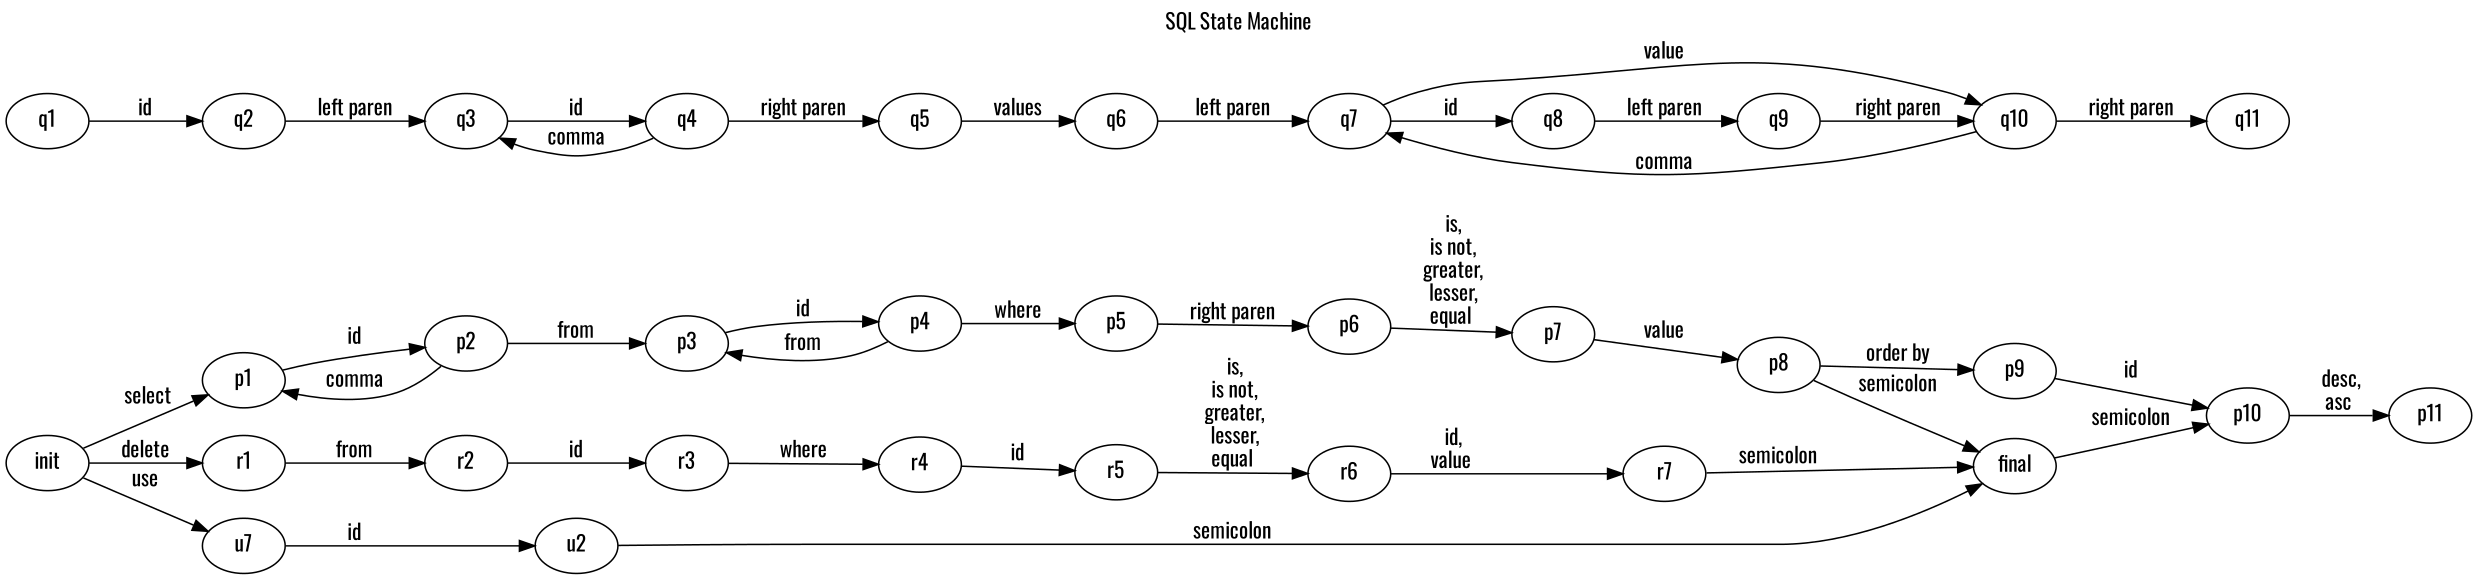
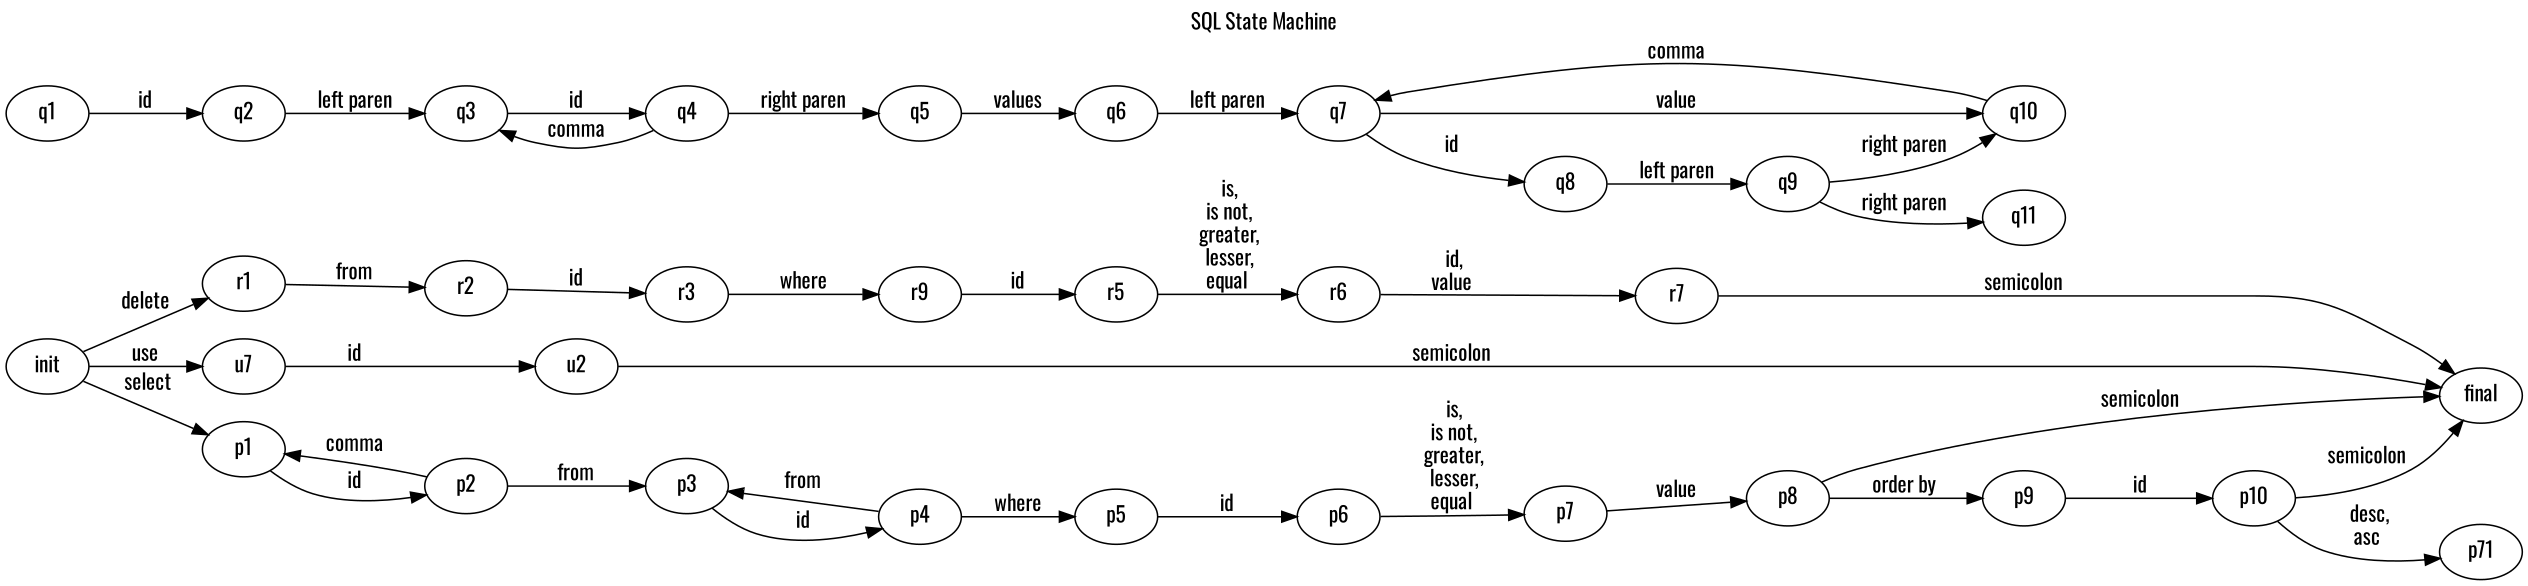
(2124, 121) -> (1892, 222)
(1233, 314) -> (1227, 505)
(2430, 416) -> (2481, 552)
(2124, 443) -> (2382, 482)
(920, 465) -> (920, 294)
